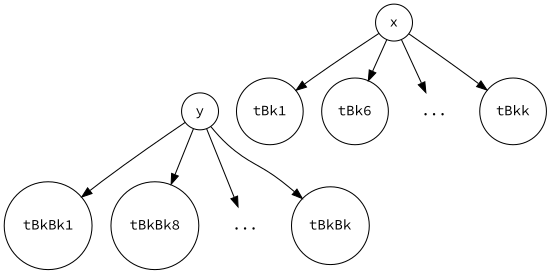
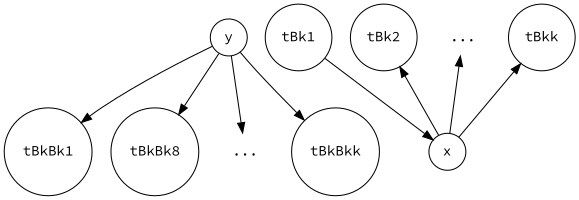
(341, 58) -> (375, 96)
(355, 111) -> (384, 37)
(330, 226) -> (336, 152)
